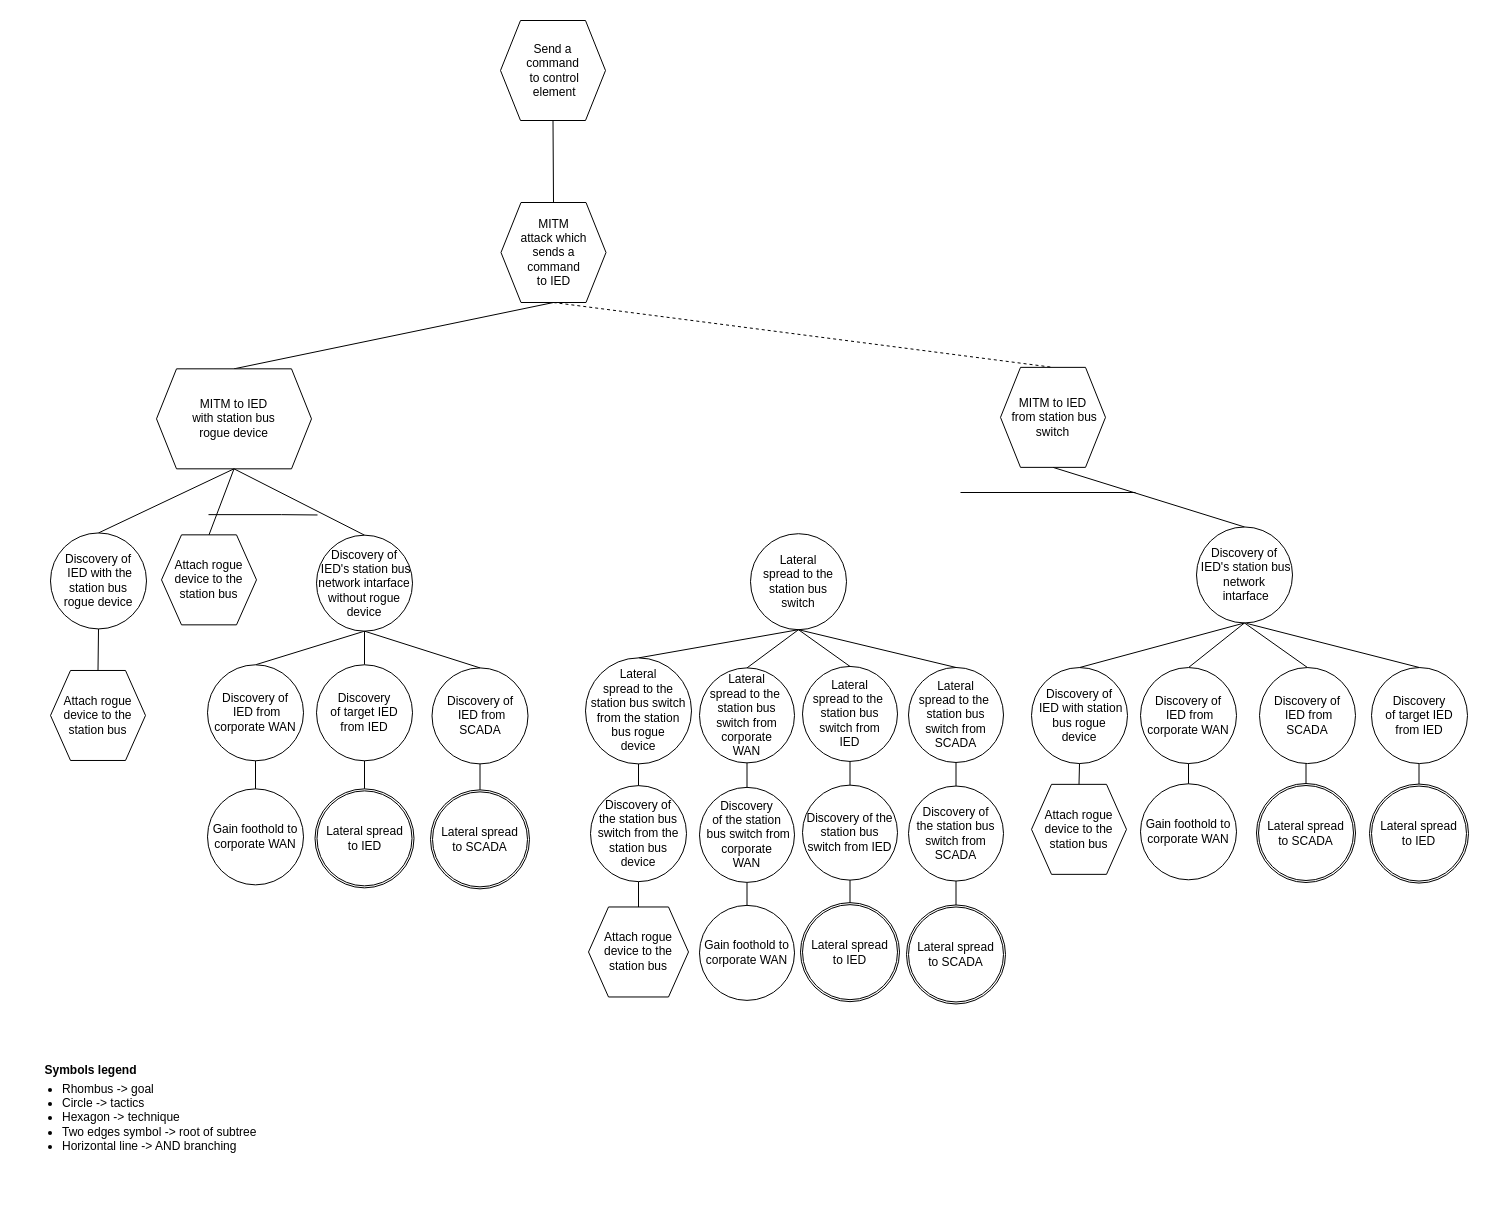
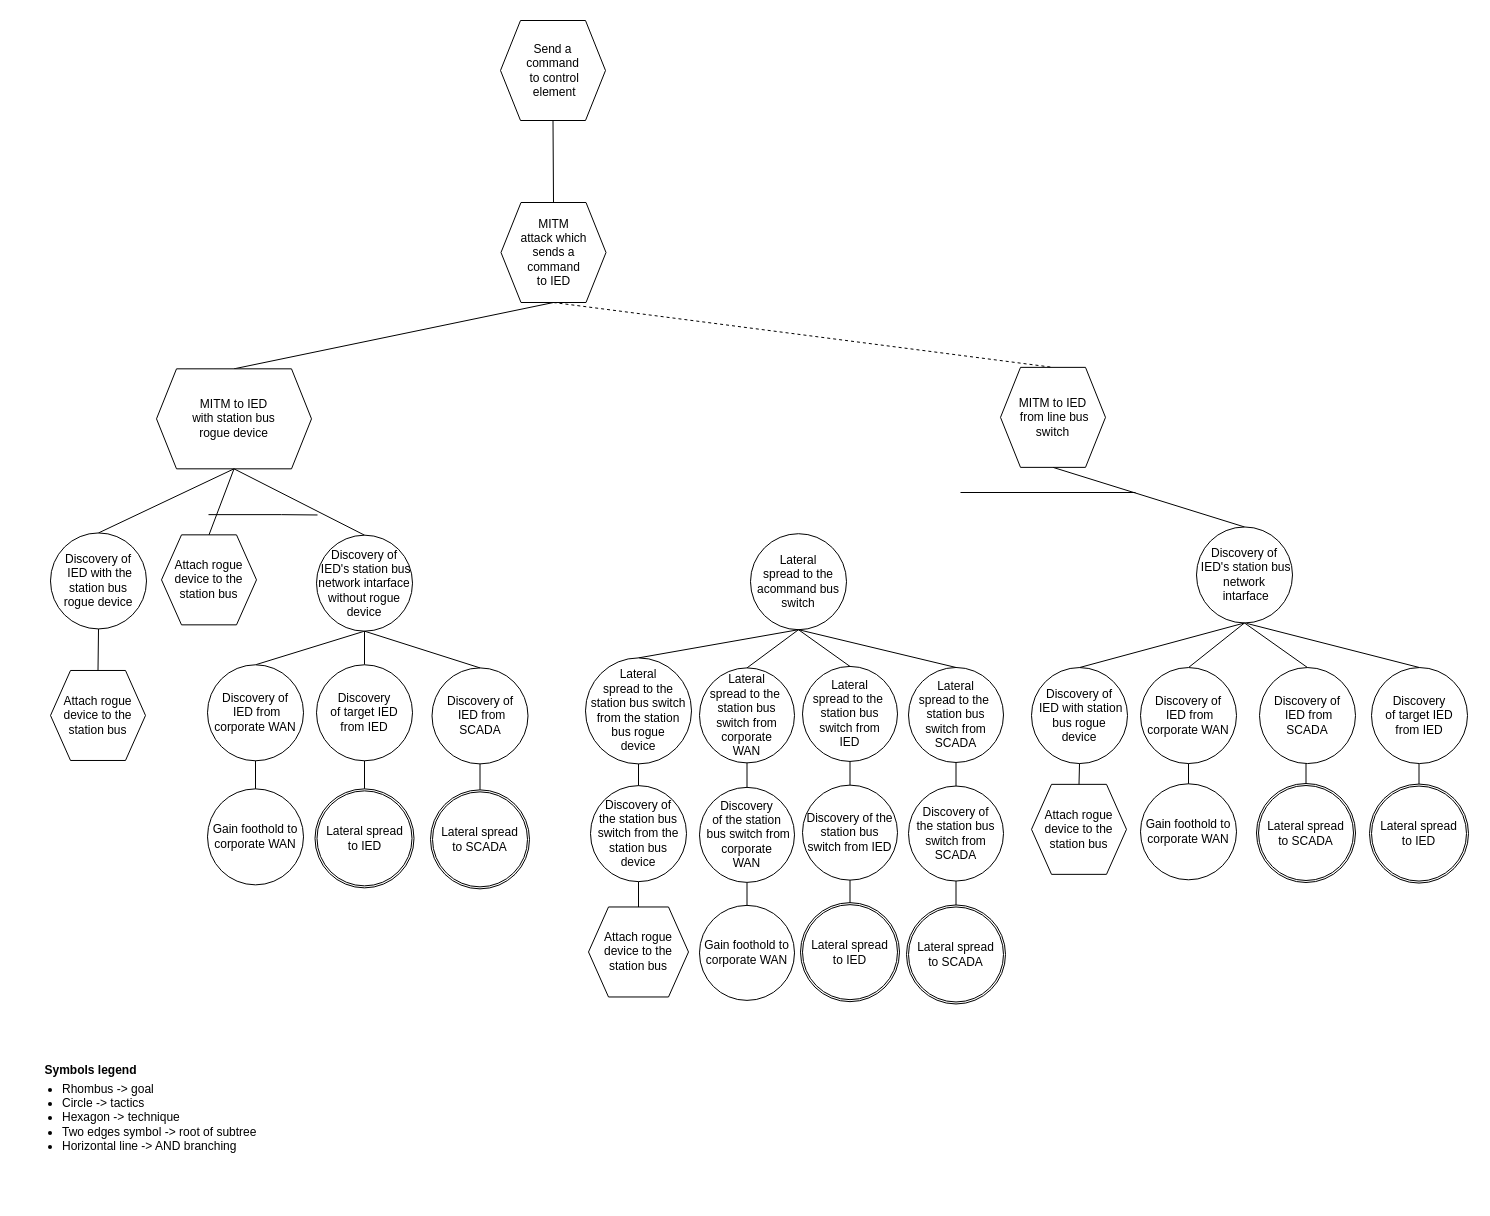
(1053, 418) -> (1053, 418)
(799, 582) -> (799, 582)
